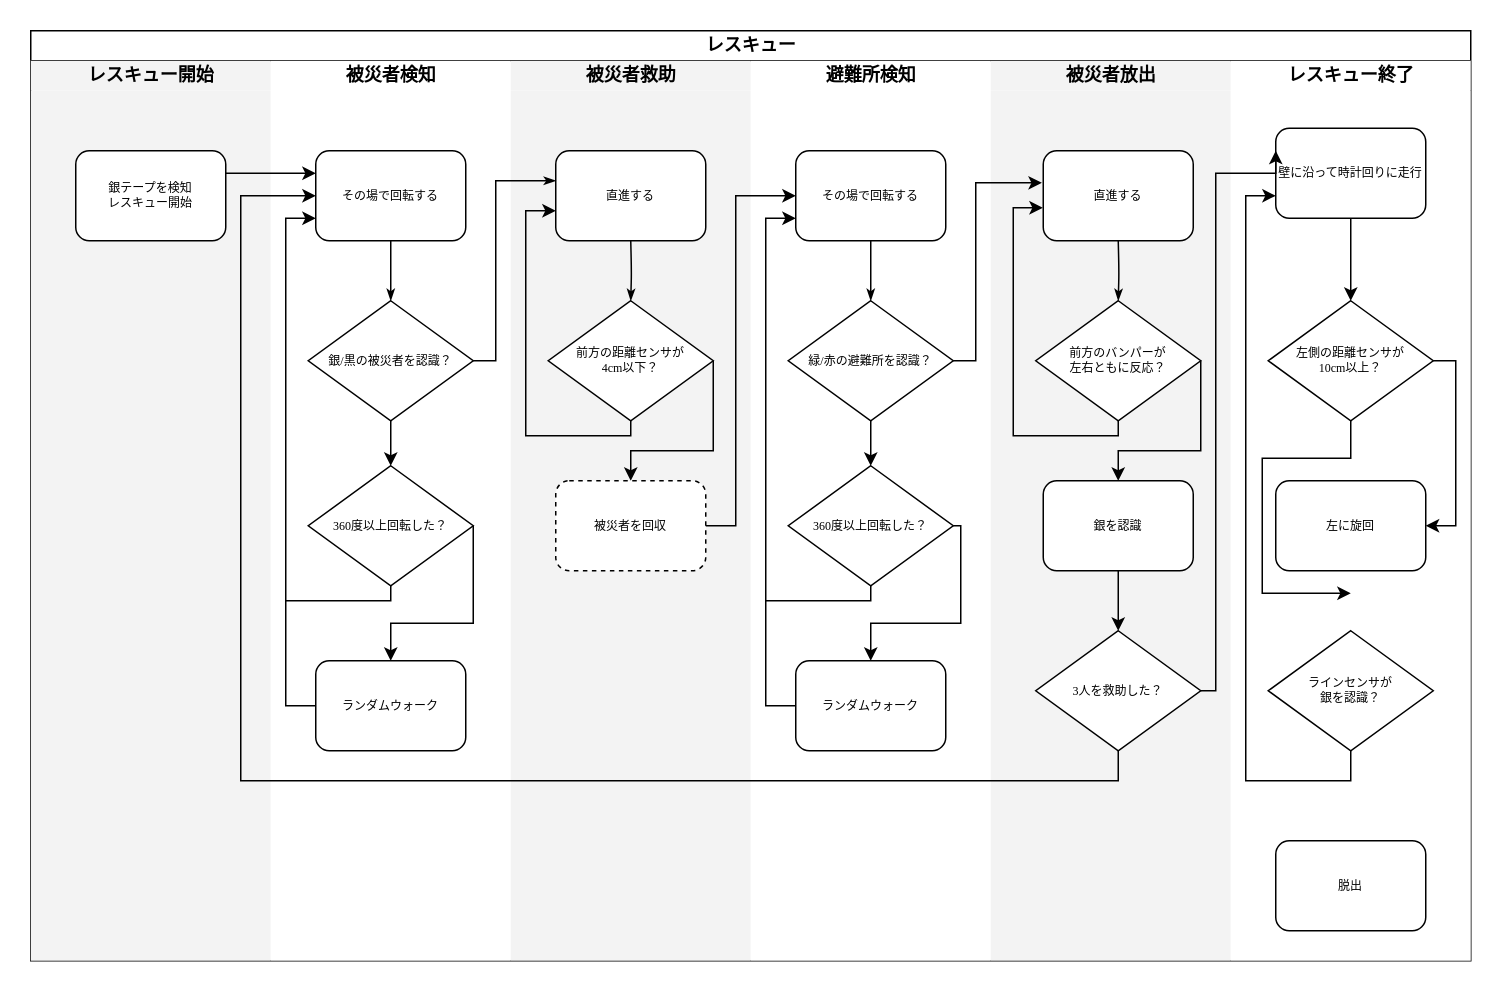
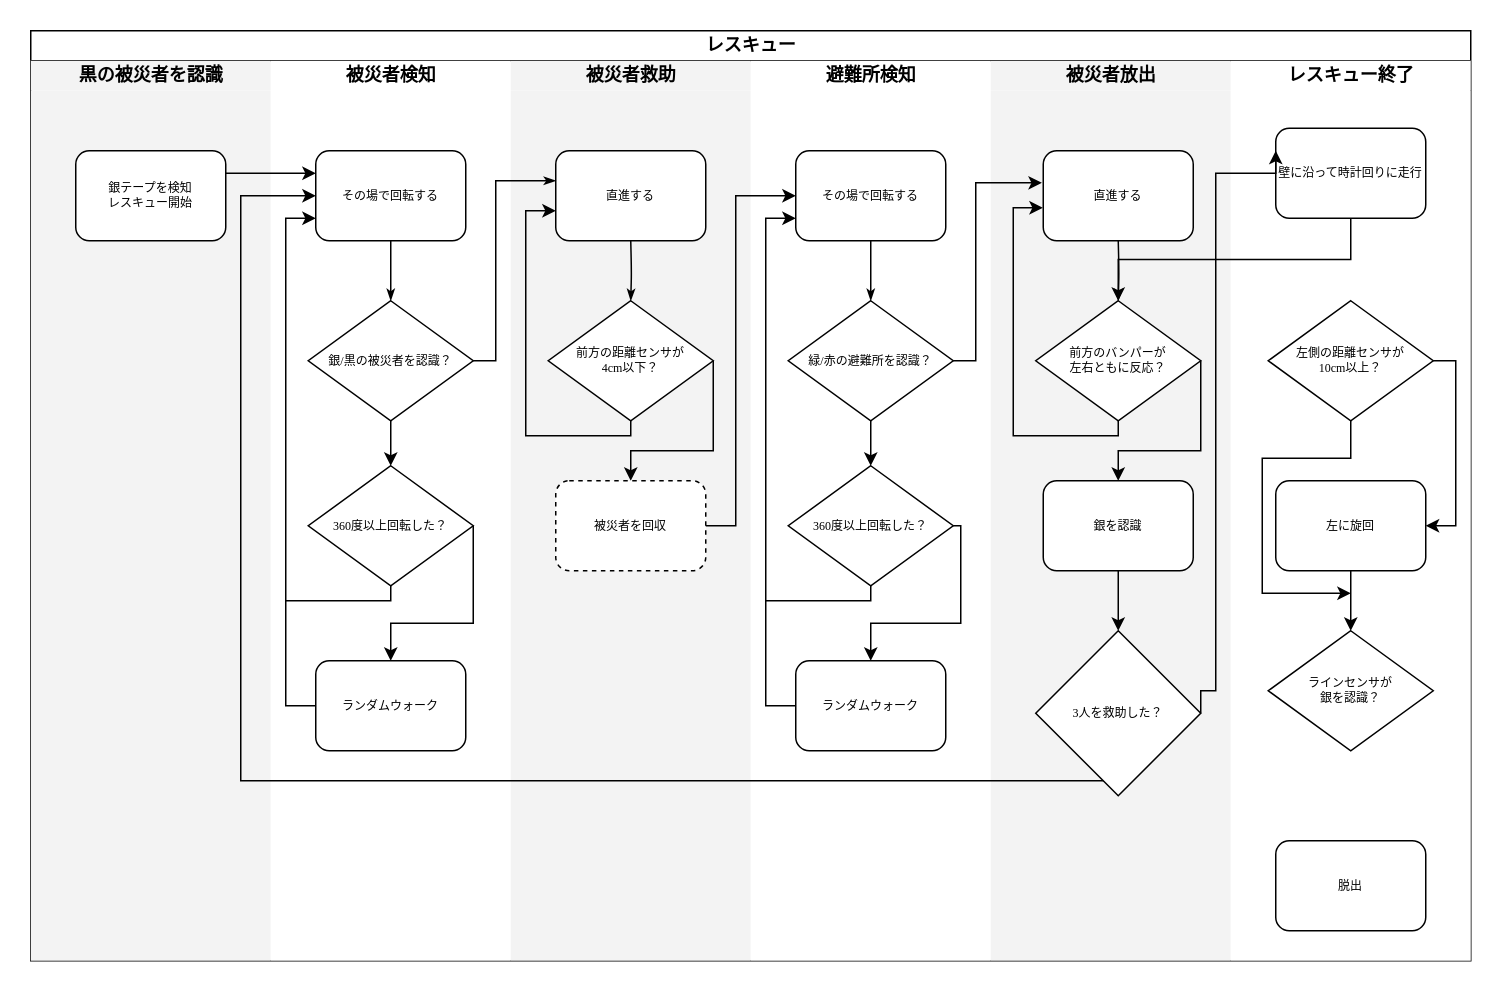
(152, 76) -> (152, 76)
(1351, 274) -> (1238, 260)
(1246, 546) -> none
none -> (1351, 596)
(1118, 691) -> (1118, 713)
